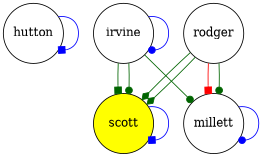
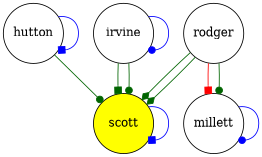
(162, 72) -> none
none -> (76, 76)
